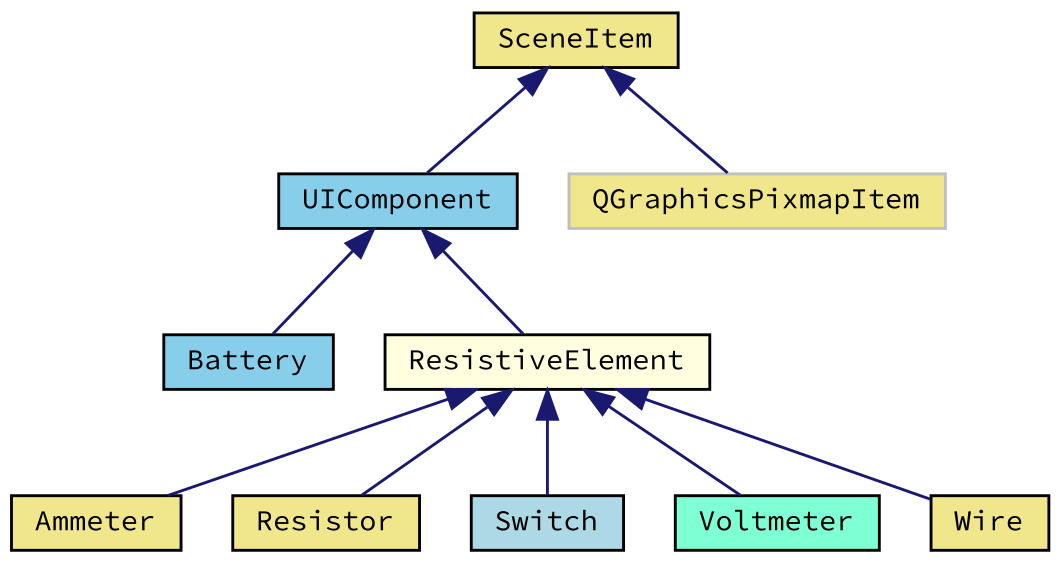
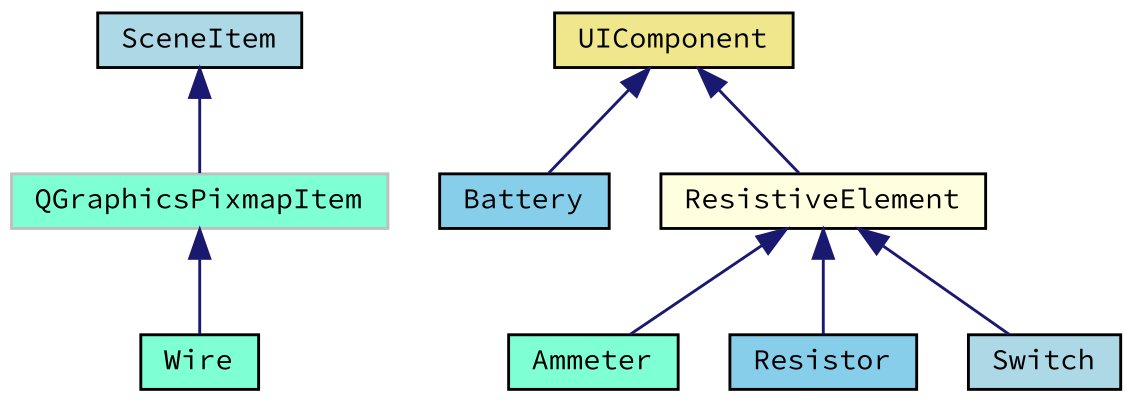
(576, 40) -> (200, 40)
(476, 130) -> none
(398, 201) -> (674, 40)
(757, 201) -> (200, 201)
(788, 449) -> (200, 297)
(96, 523) -> (593, 362)
(326, 523) -> (823, 362)
(777, 523) -> none
(990, 523) -> (200, 362)
